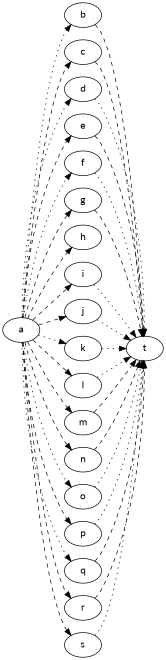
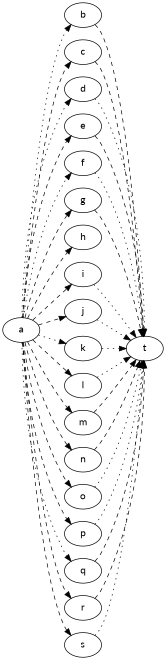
(39, 414) -> (39, 414)
